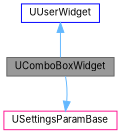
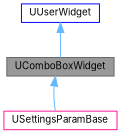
(67, 89) -> (54, 99)
